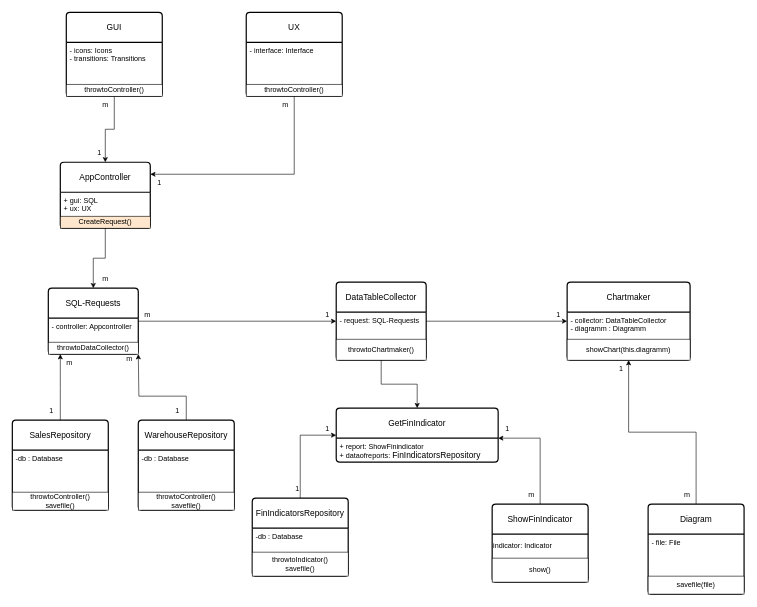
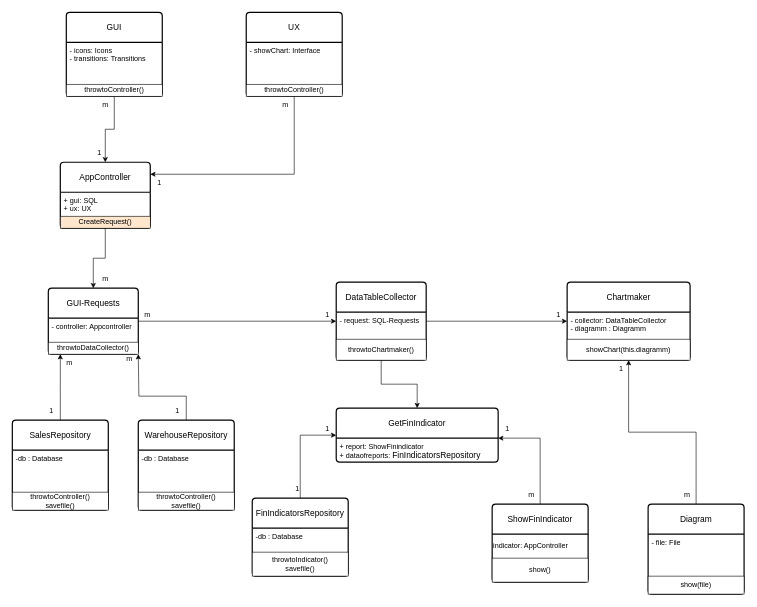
(291, 51) -> (291, 51)
(93, 303) -> (93, 303)
(529, 546) -> (536, 546)
(696, 585) -> (696, 585)
